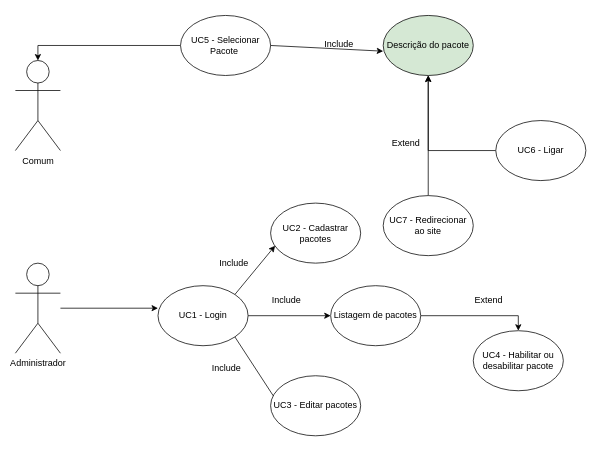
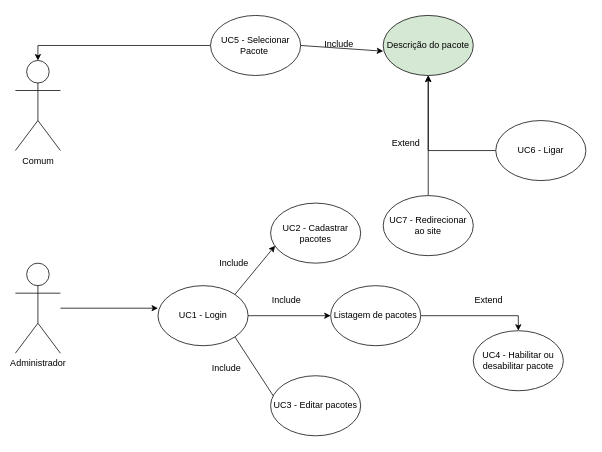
(225, 45) -> (255, 45)
